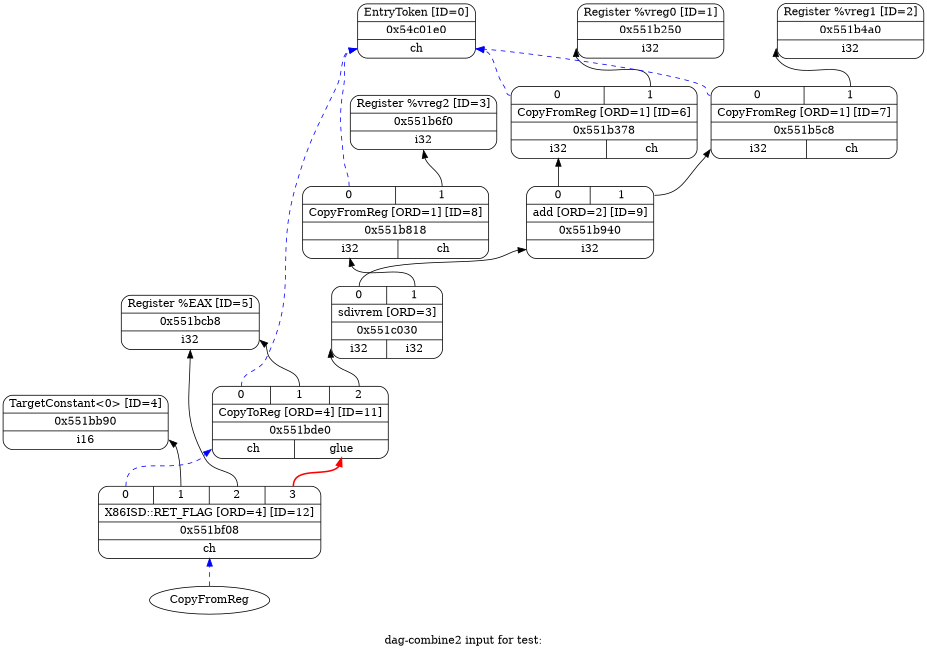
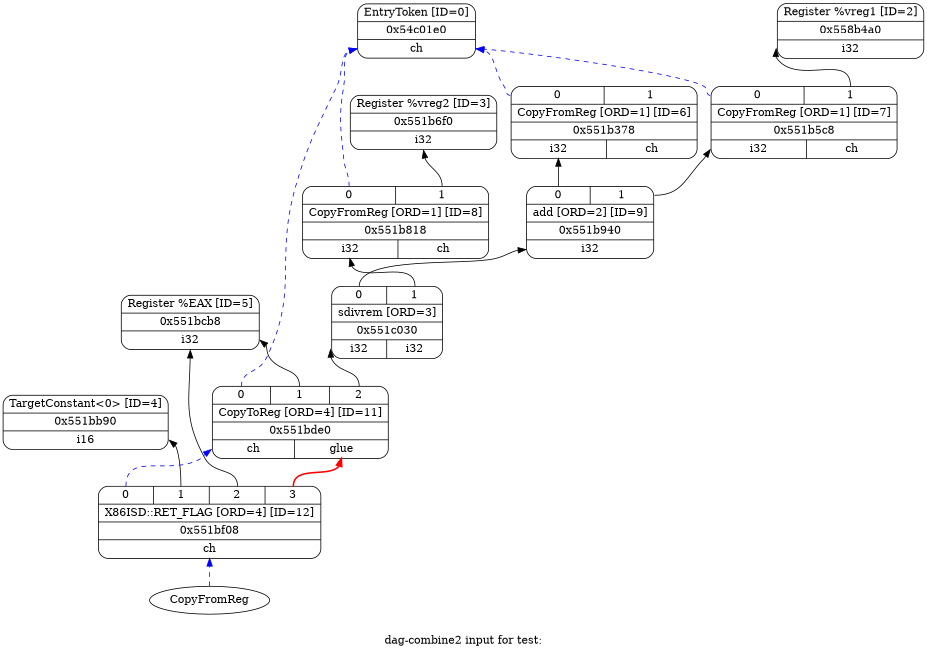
(851, 30) -> (851, 30)
(651, 31) -> none
